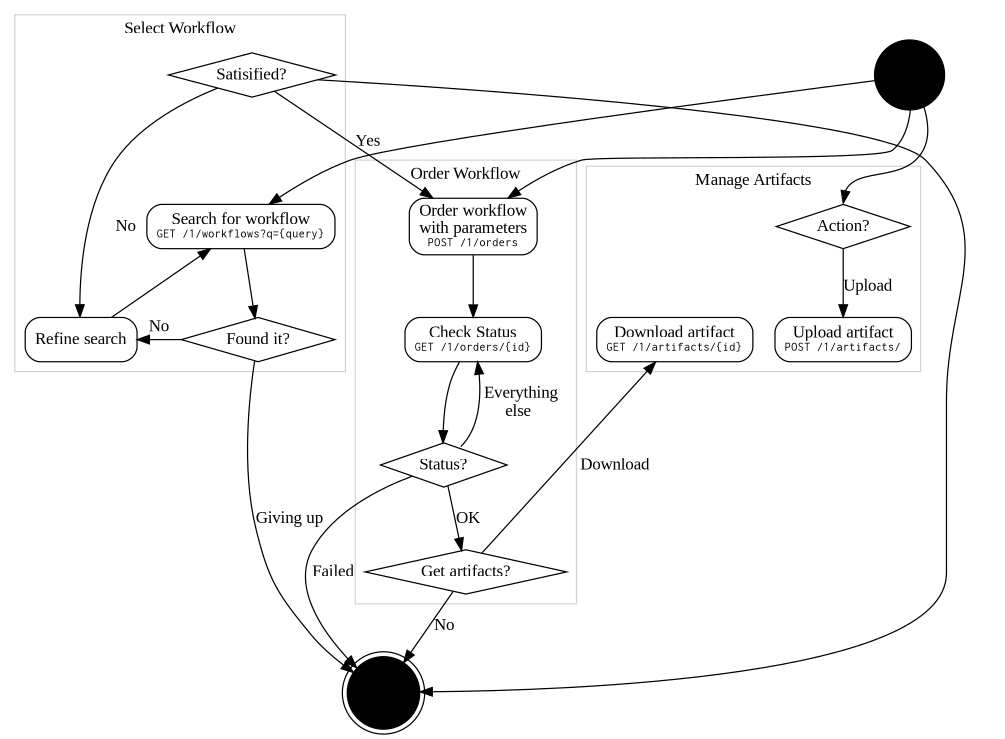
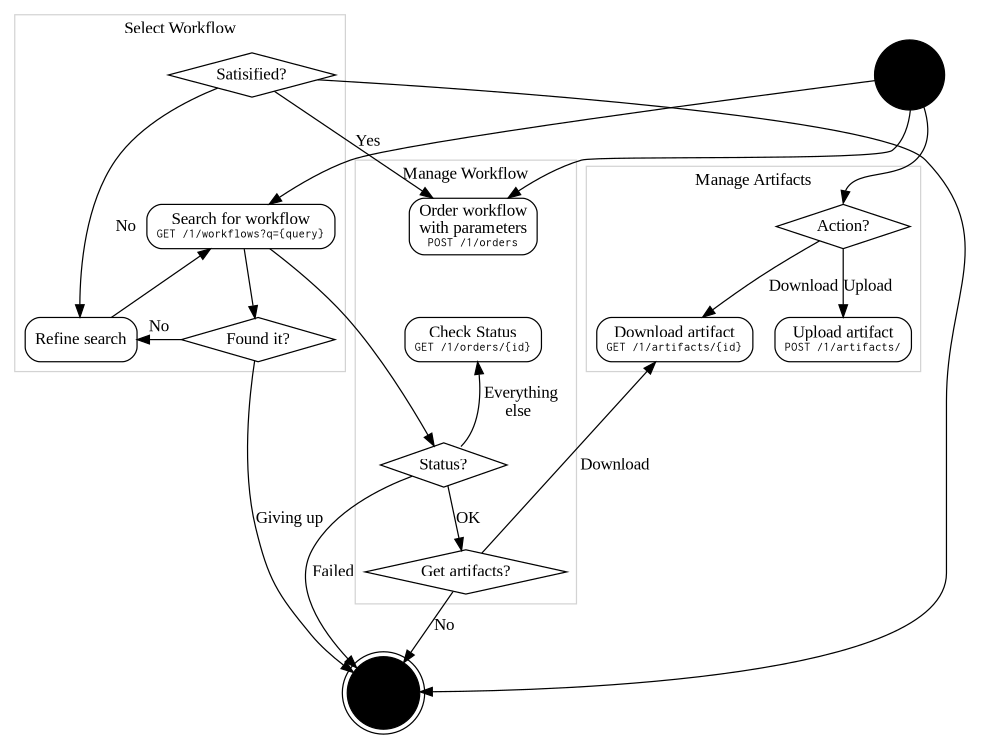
(466, 174) -> (466, 174)
none -> (765, 274)
(473, 280) -> none
(447, 395) -> (363, 338)
